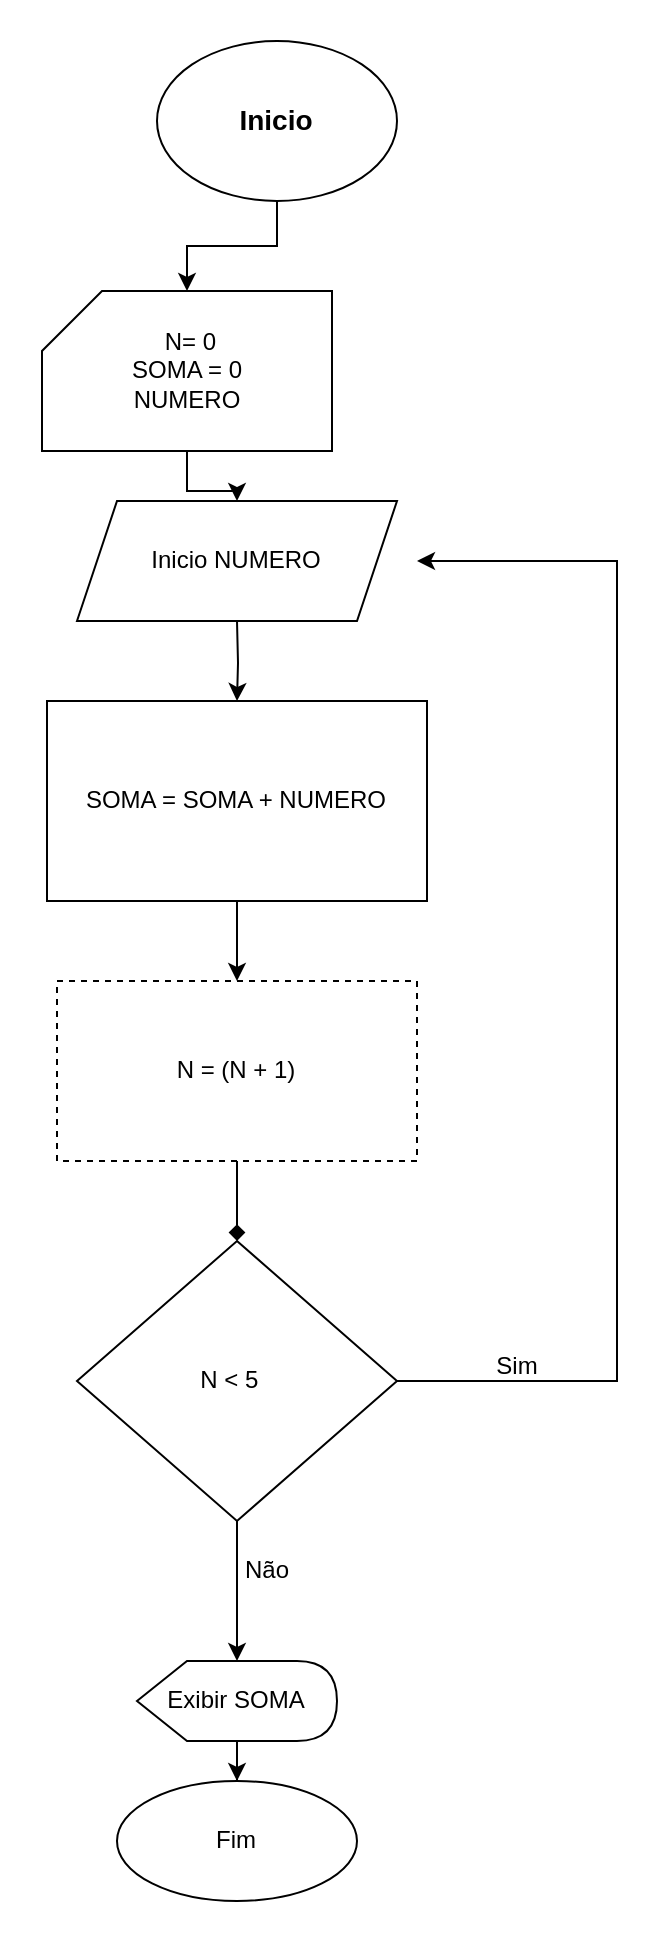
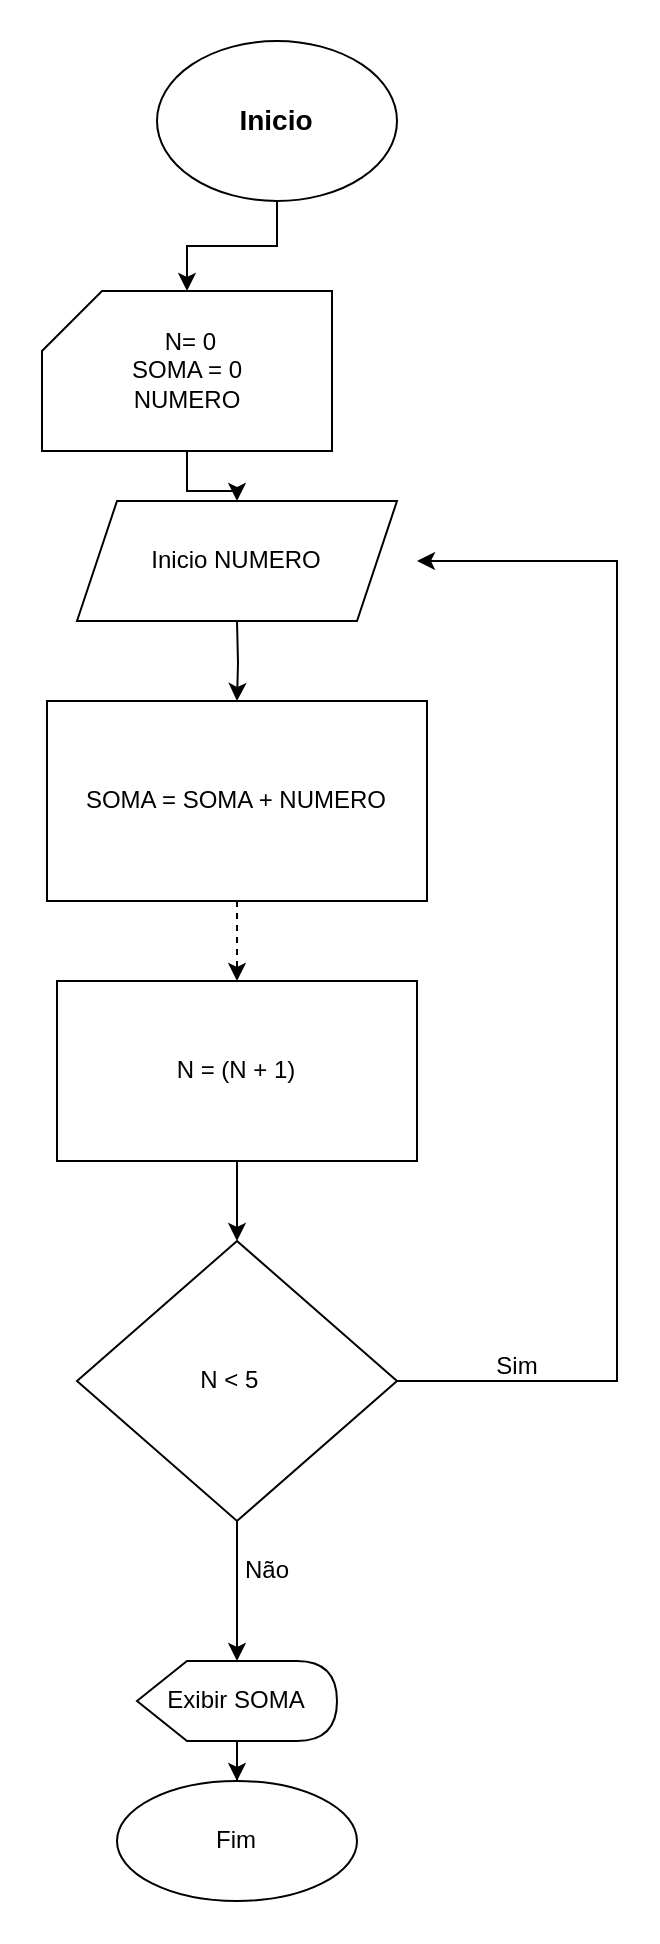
(237, 933) -> (237, 933)
(237, 1071) -> (237, 1071)
(237, 1225) -> (237, 1226)
